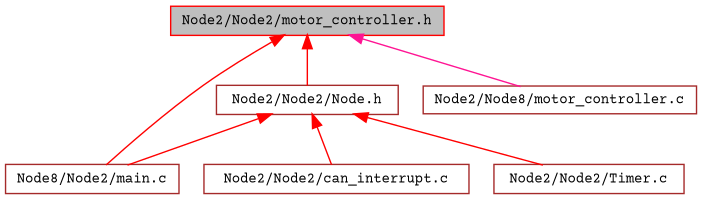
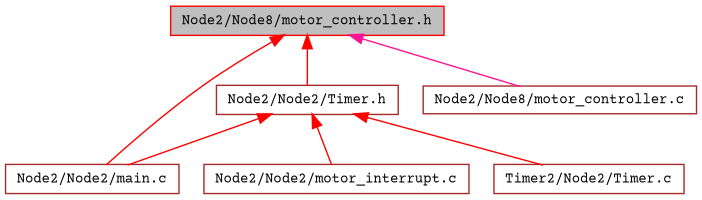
(307, 21) -> (307, 21)
(307, 100) -> (307, 100)
(92, 179) -> (92, 179)
(336, 179) -> (336, 179)
(589, 179) -> (589, 179)
